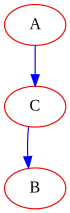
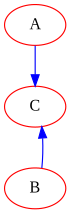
(28, 142) -> (43, 153)
